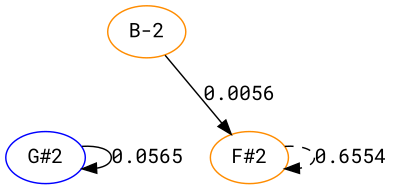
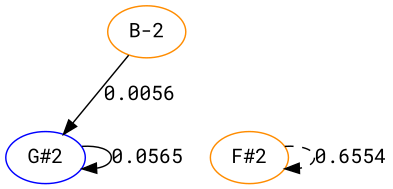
(193, 89) -> (101, 89)
